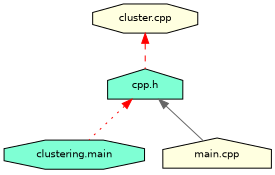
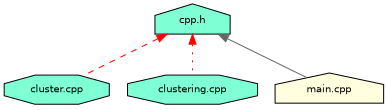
(145, 19) -> (57, 90)
(145, 56) -> (120, 57)
(74, 155) -> (193, 90)
